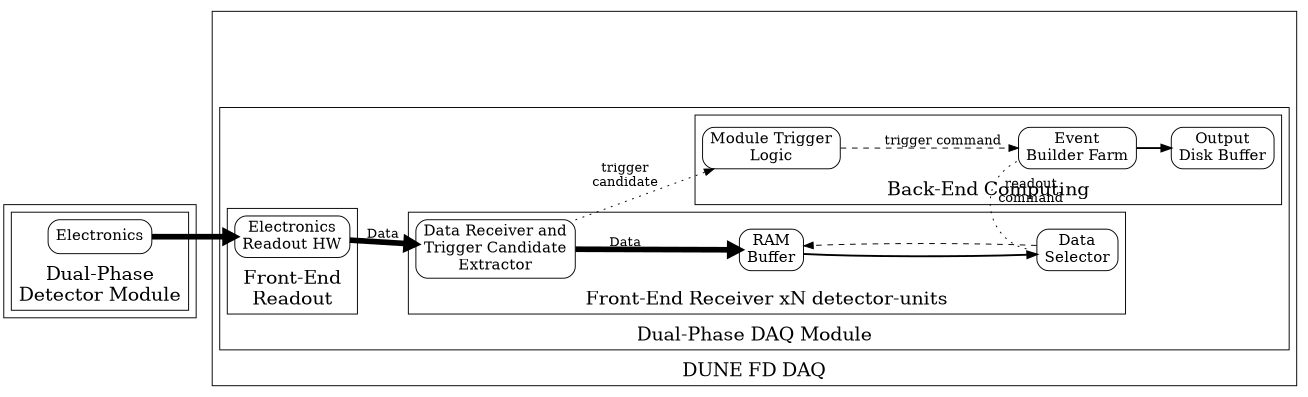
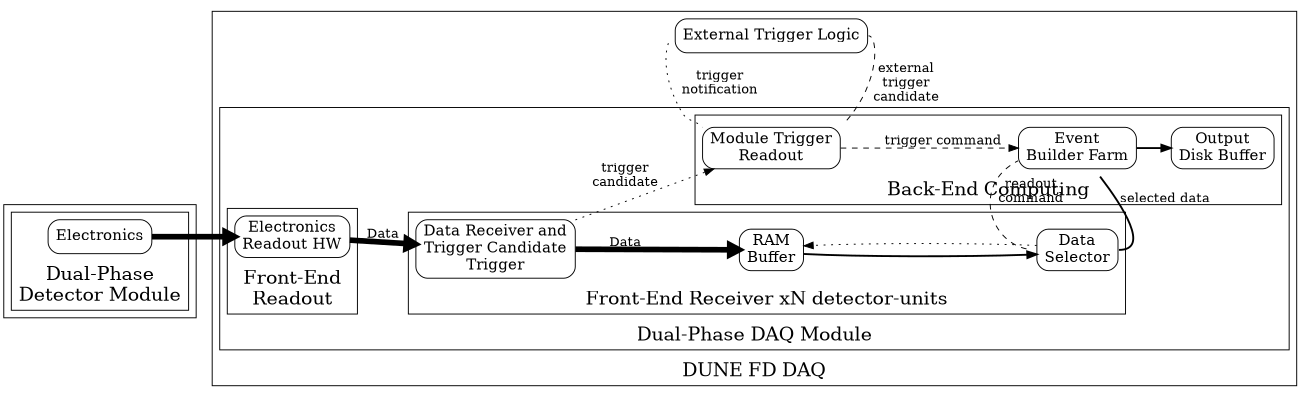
none -> (771, 36)
(771, 148) -> (771, 148)
(993, 219) -> (993, 219)
none -> (1131, 229)
(925, 244) -> (925, 244)
(496, 249) -> (496, 249)
